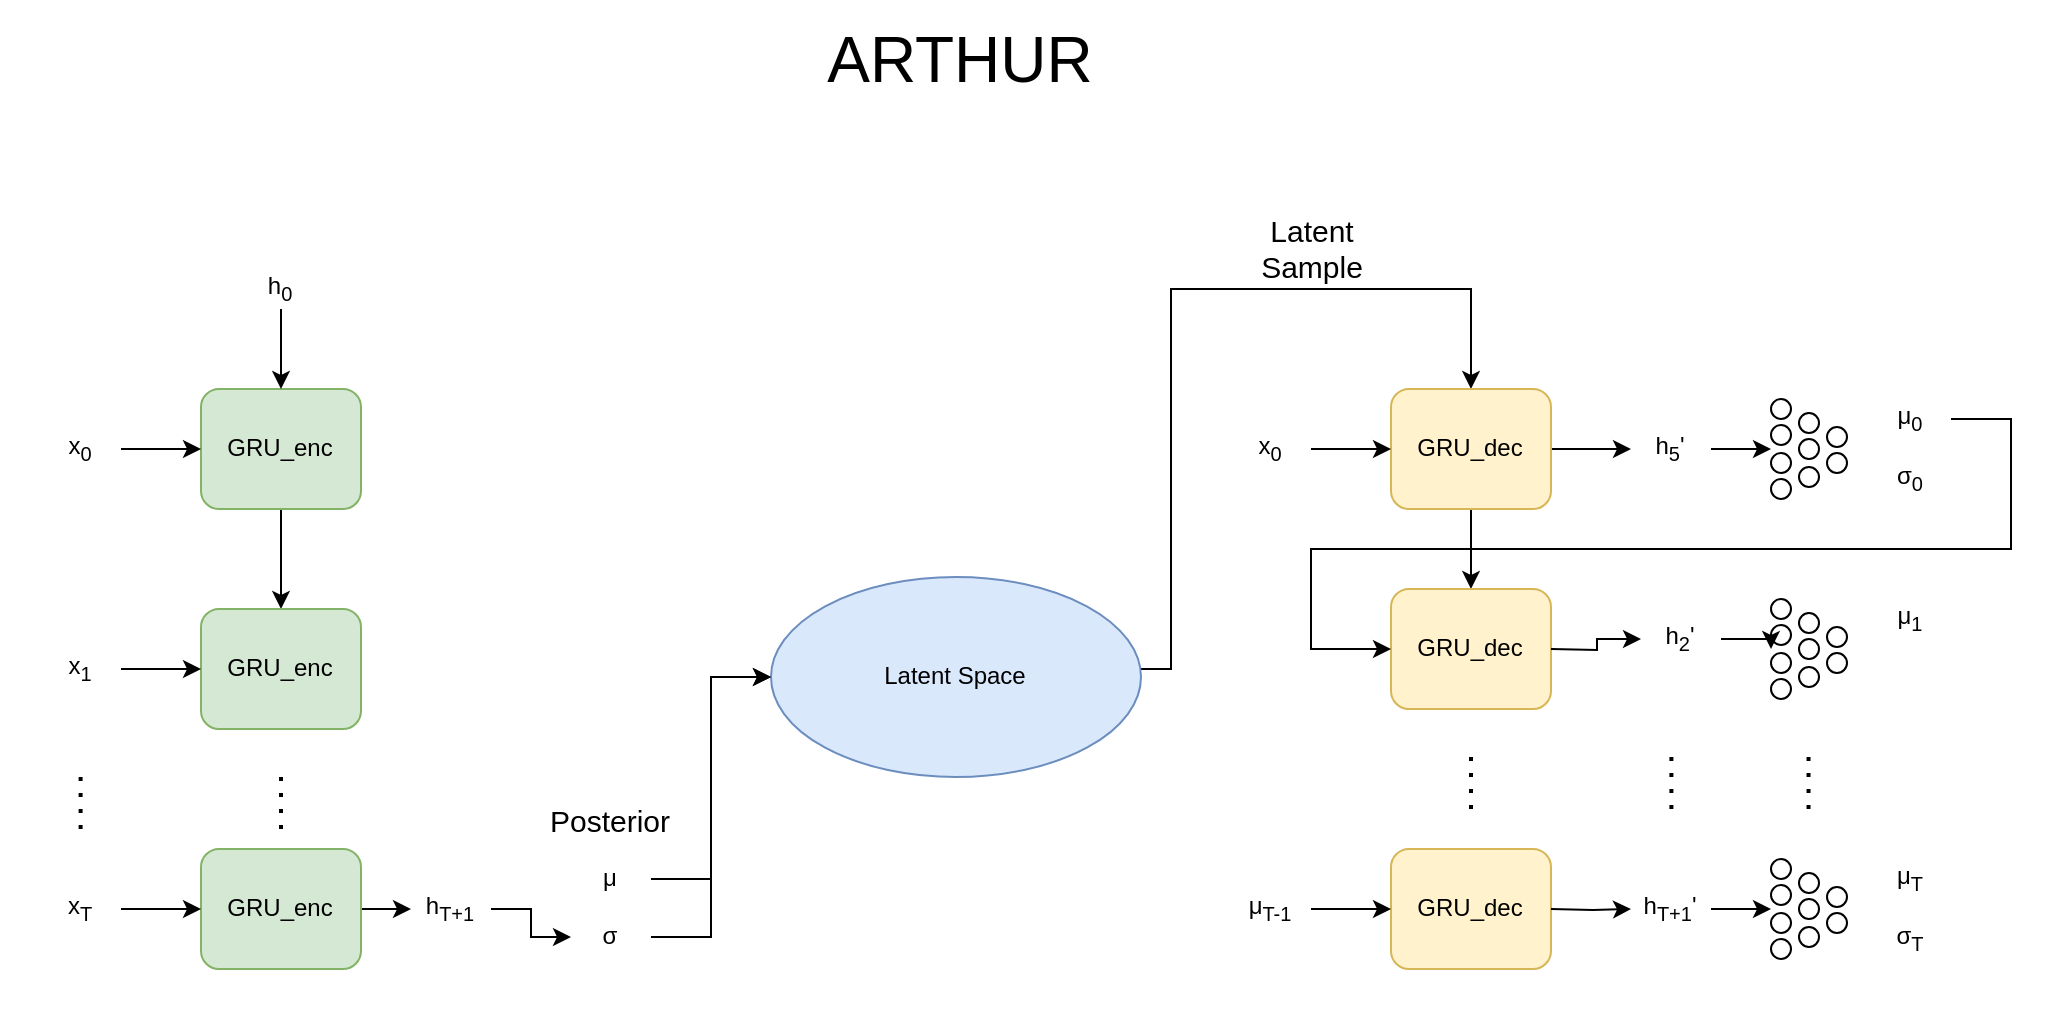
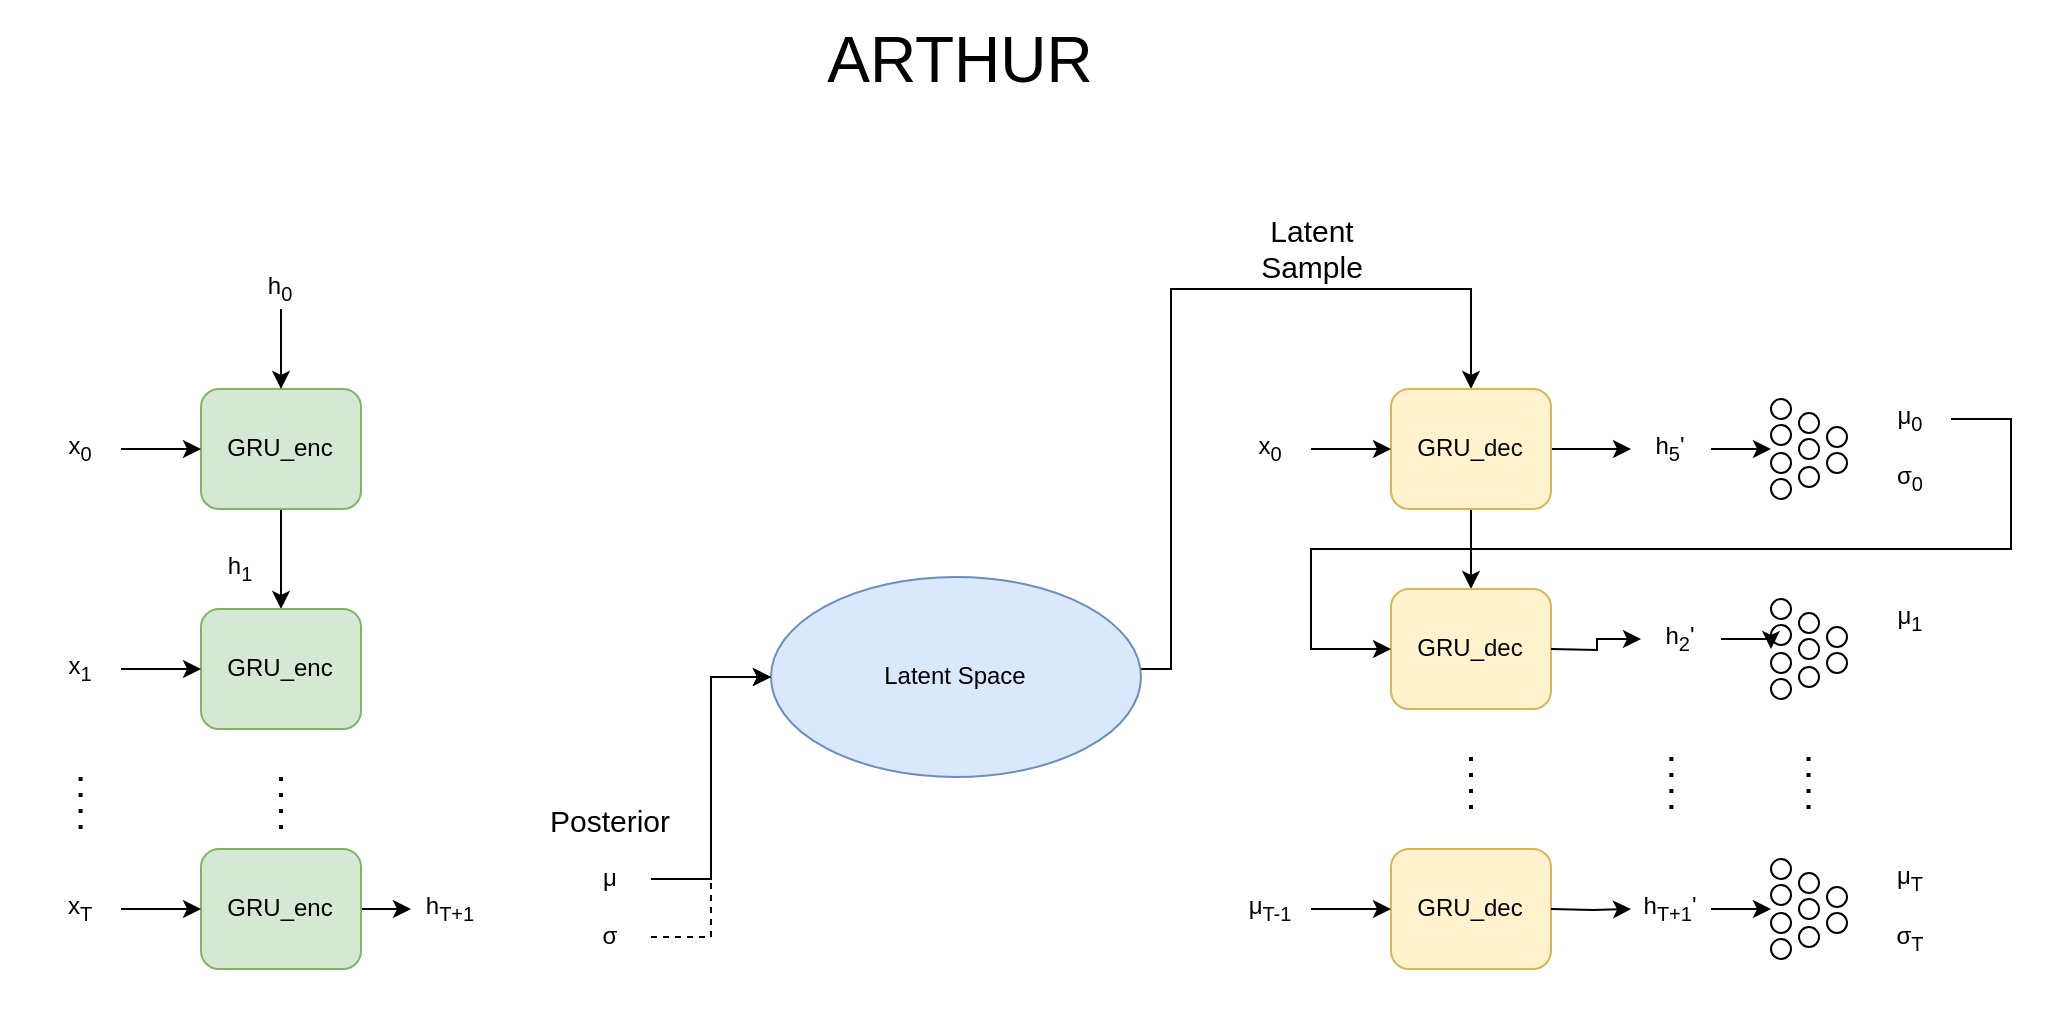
none -> (241, 569)
(531, 916) -> none
(710, 937) -> (710, 937)
